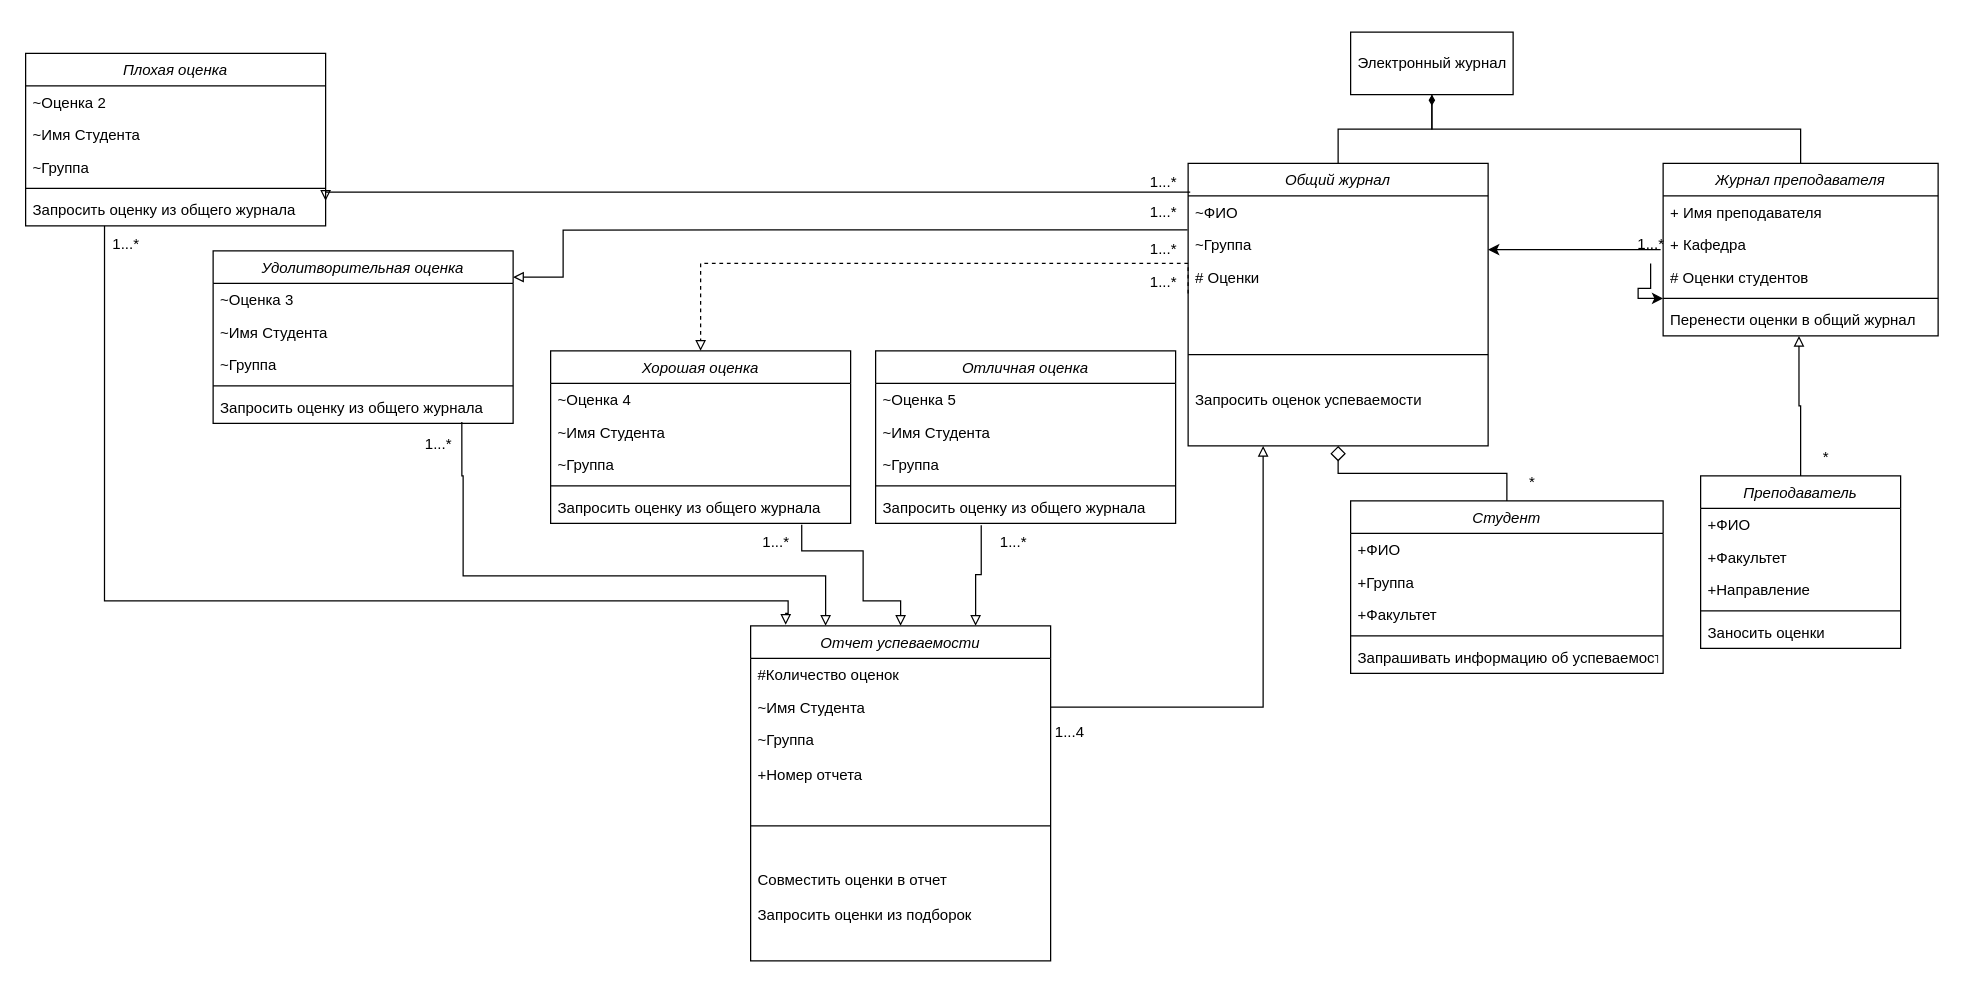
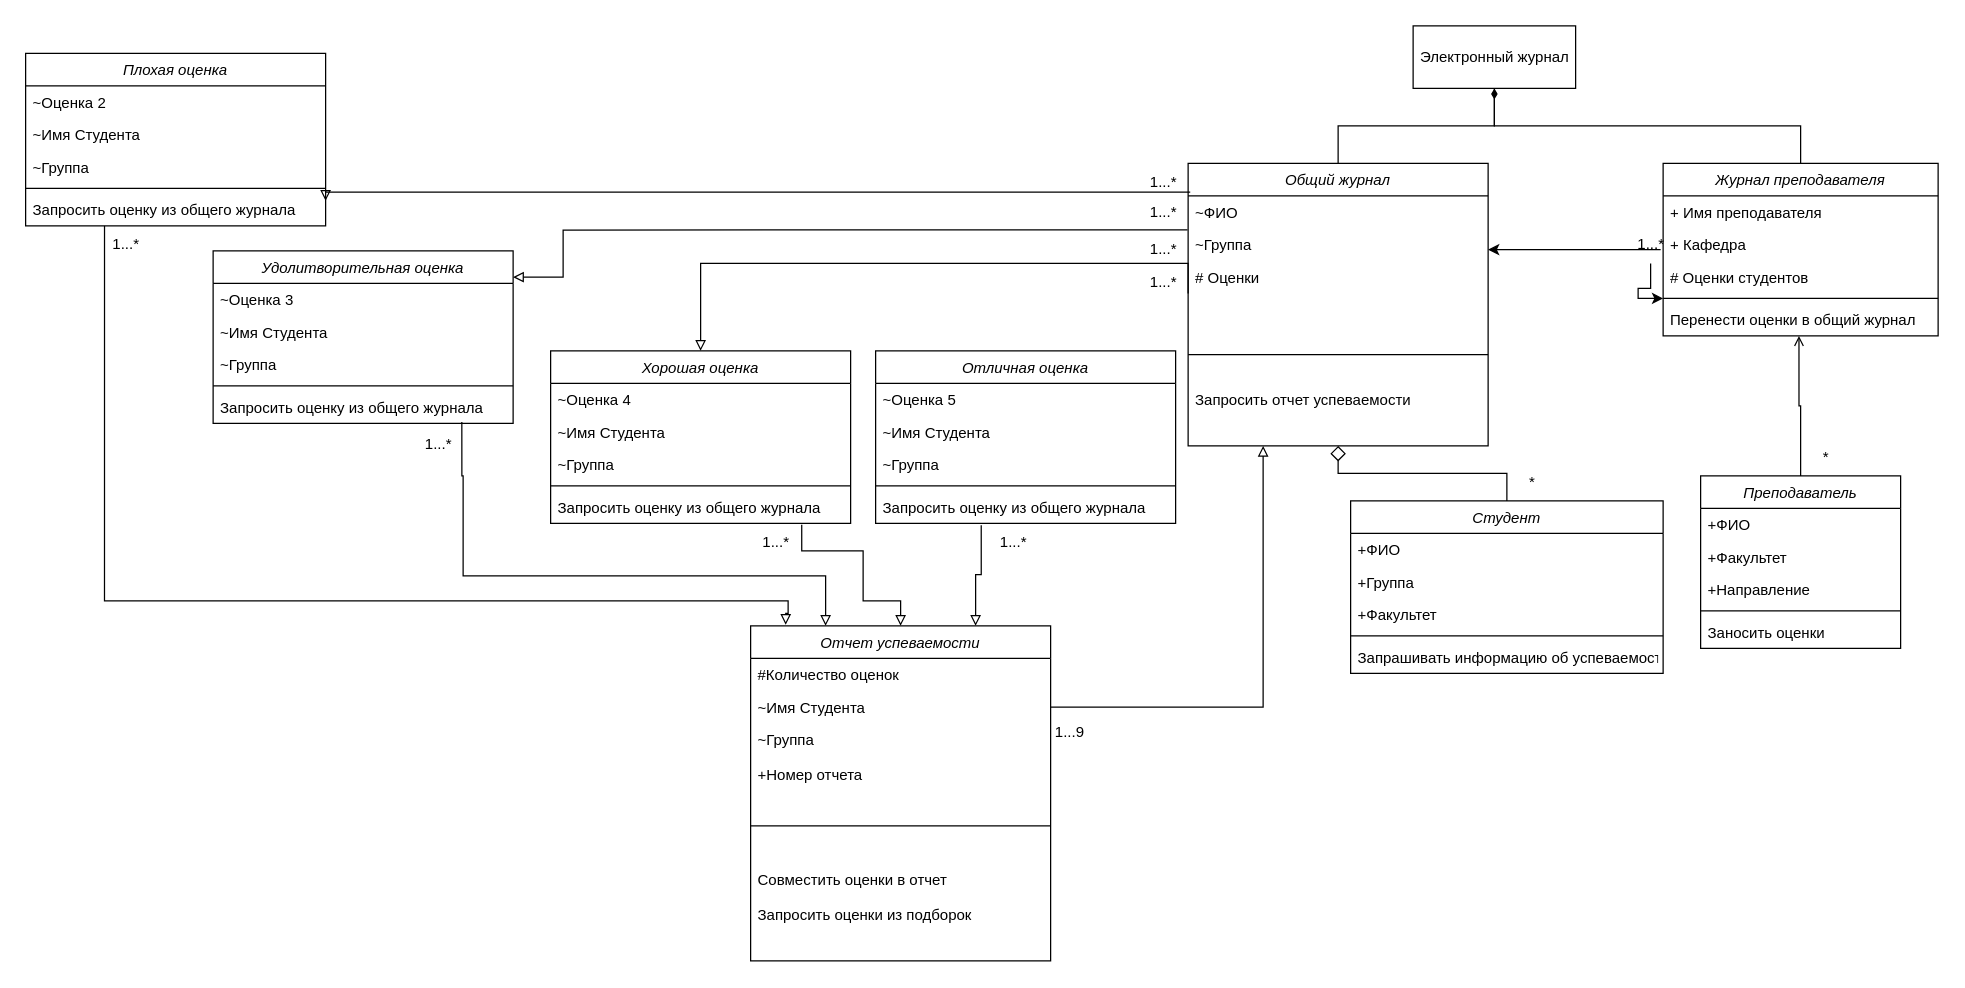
(1432, 63) -> (1494, 57)
(905, 263) -> (905, 263)
(1799, 347) -> (1799, 343)
(1313, 400) -> (1309, 400)
(1070, 732) -> (1070, 732)
